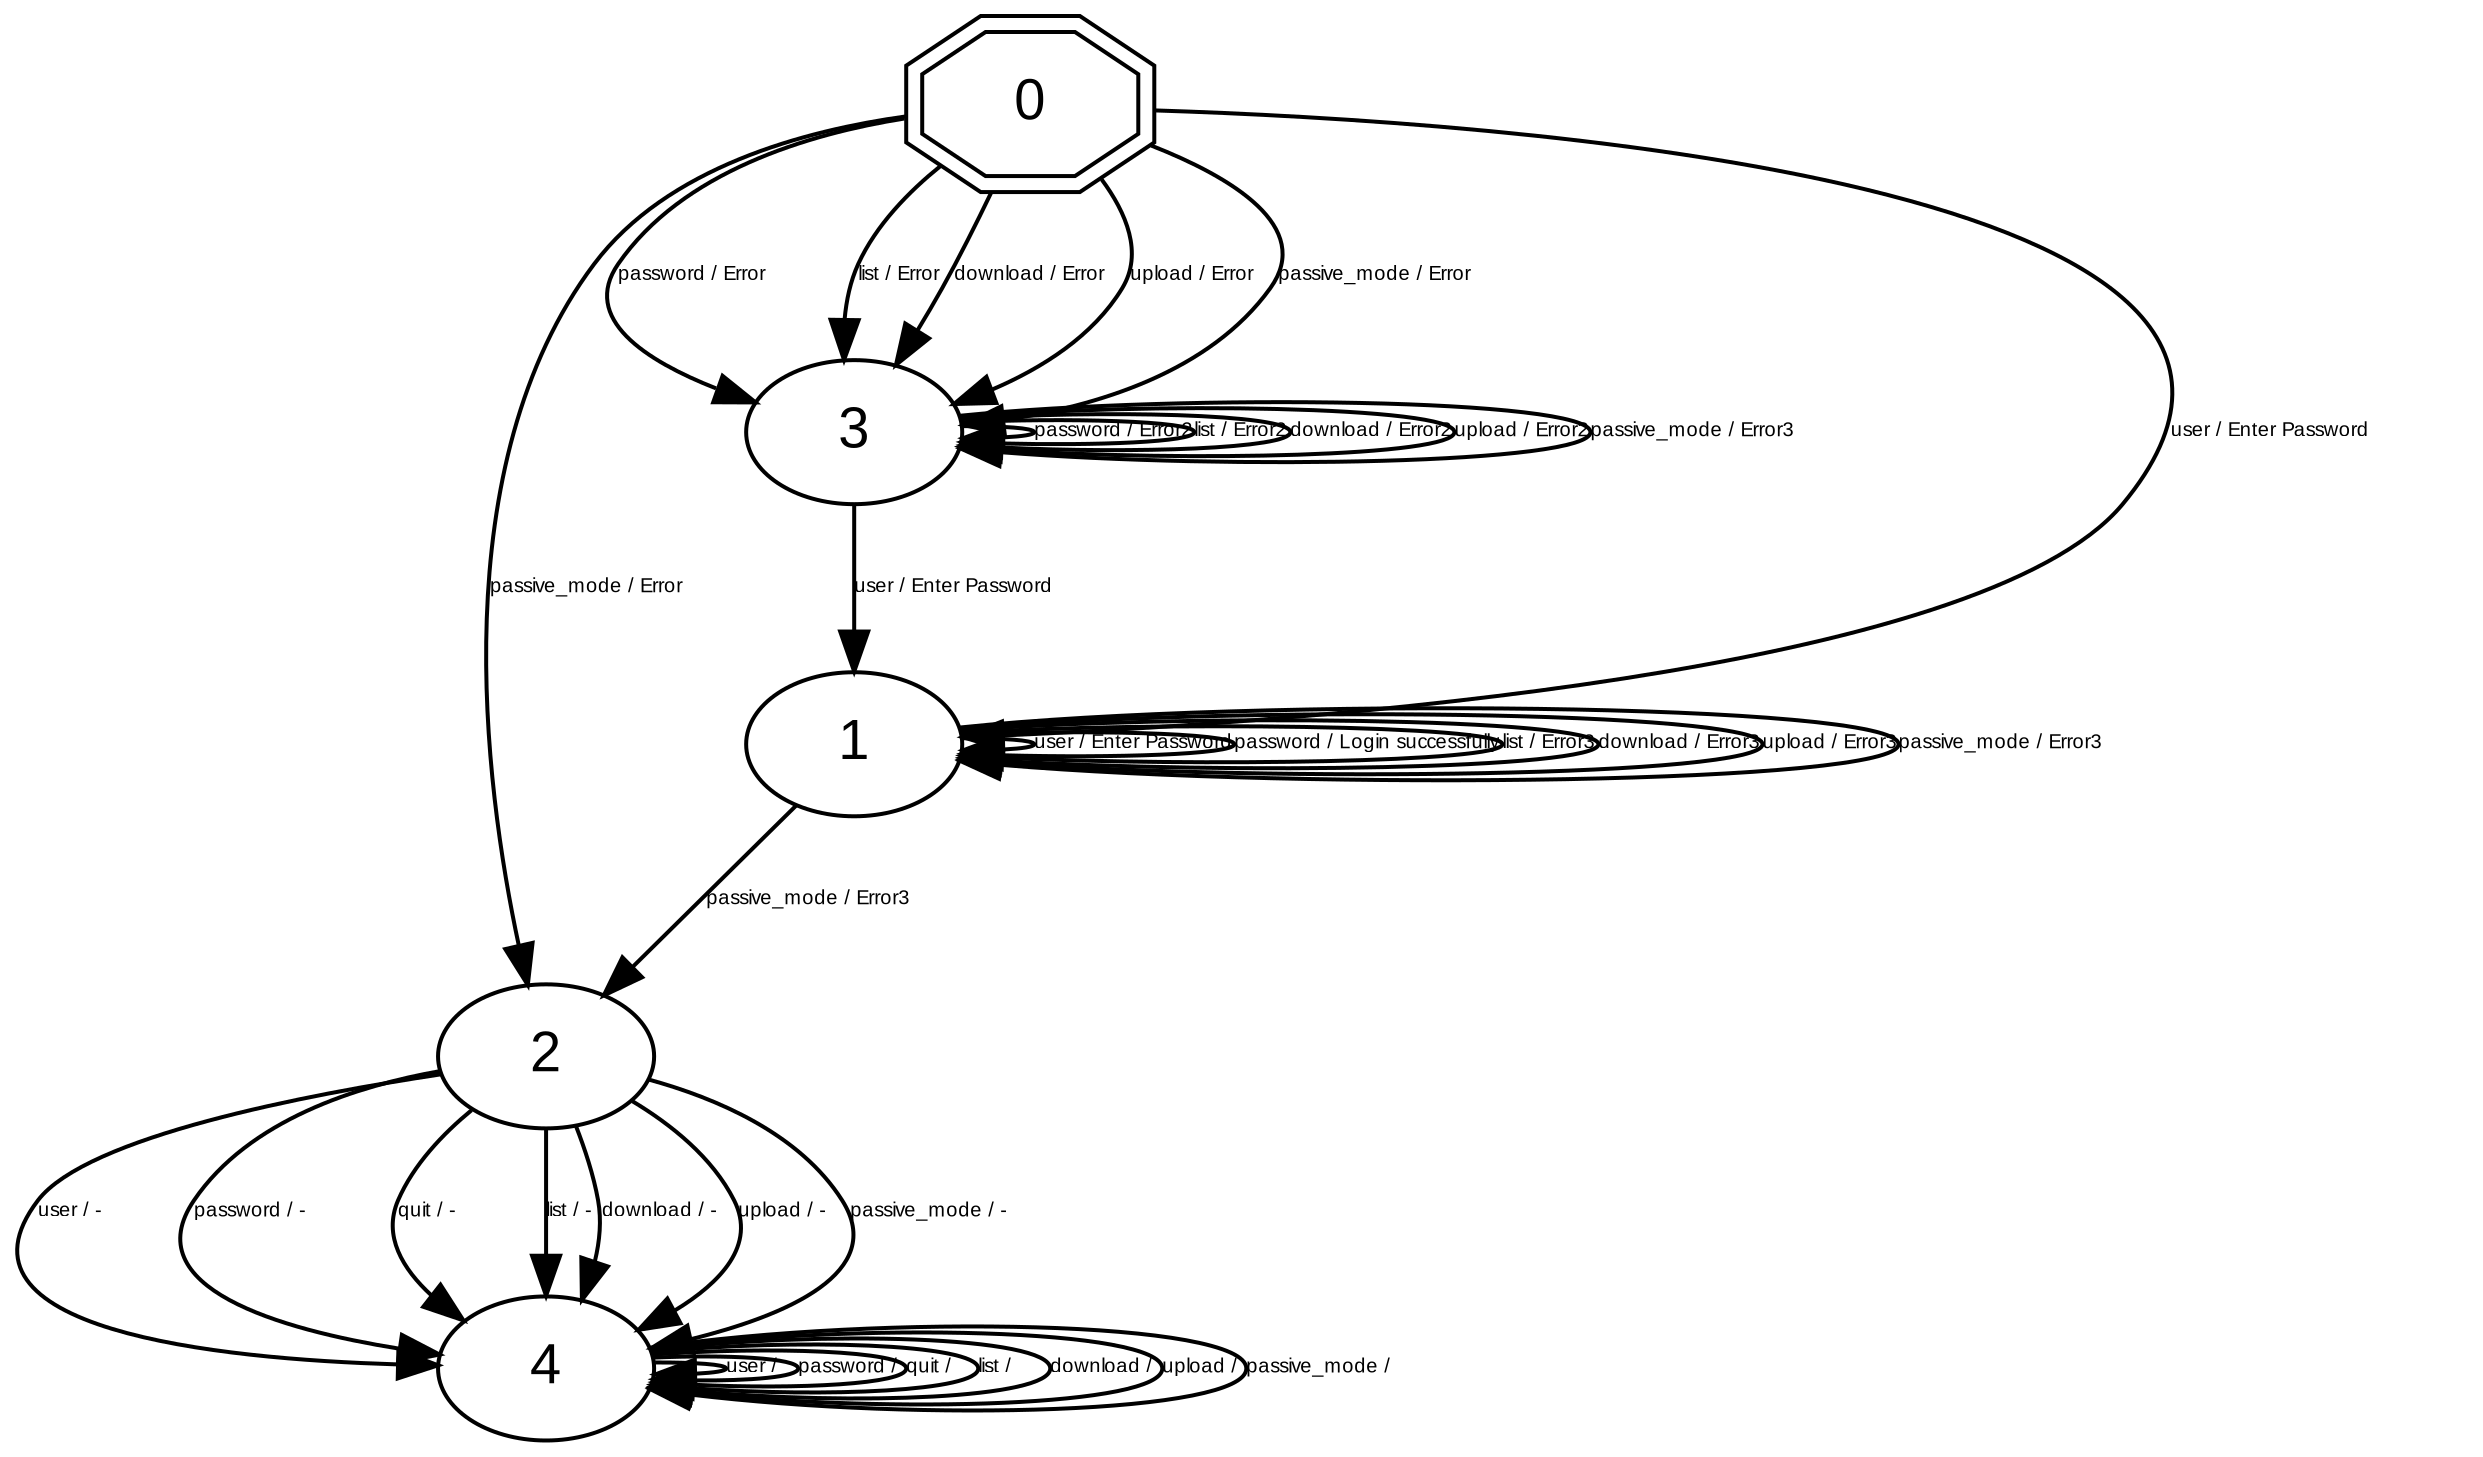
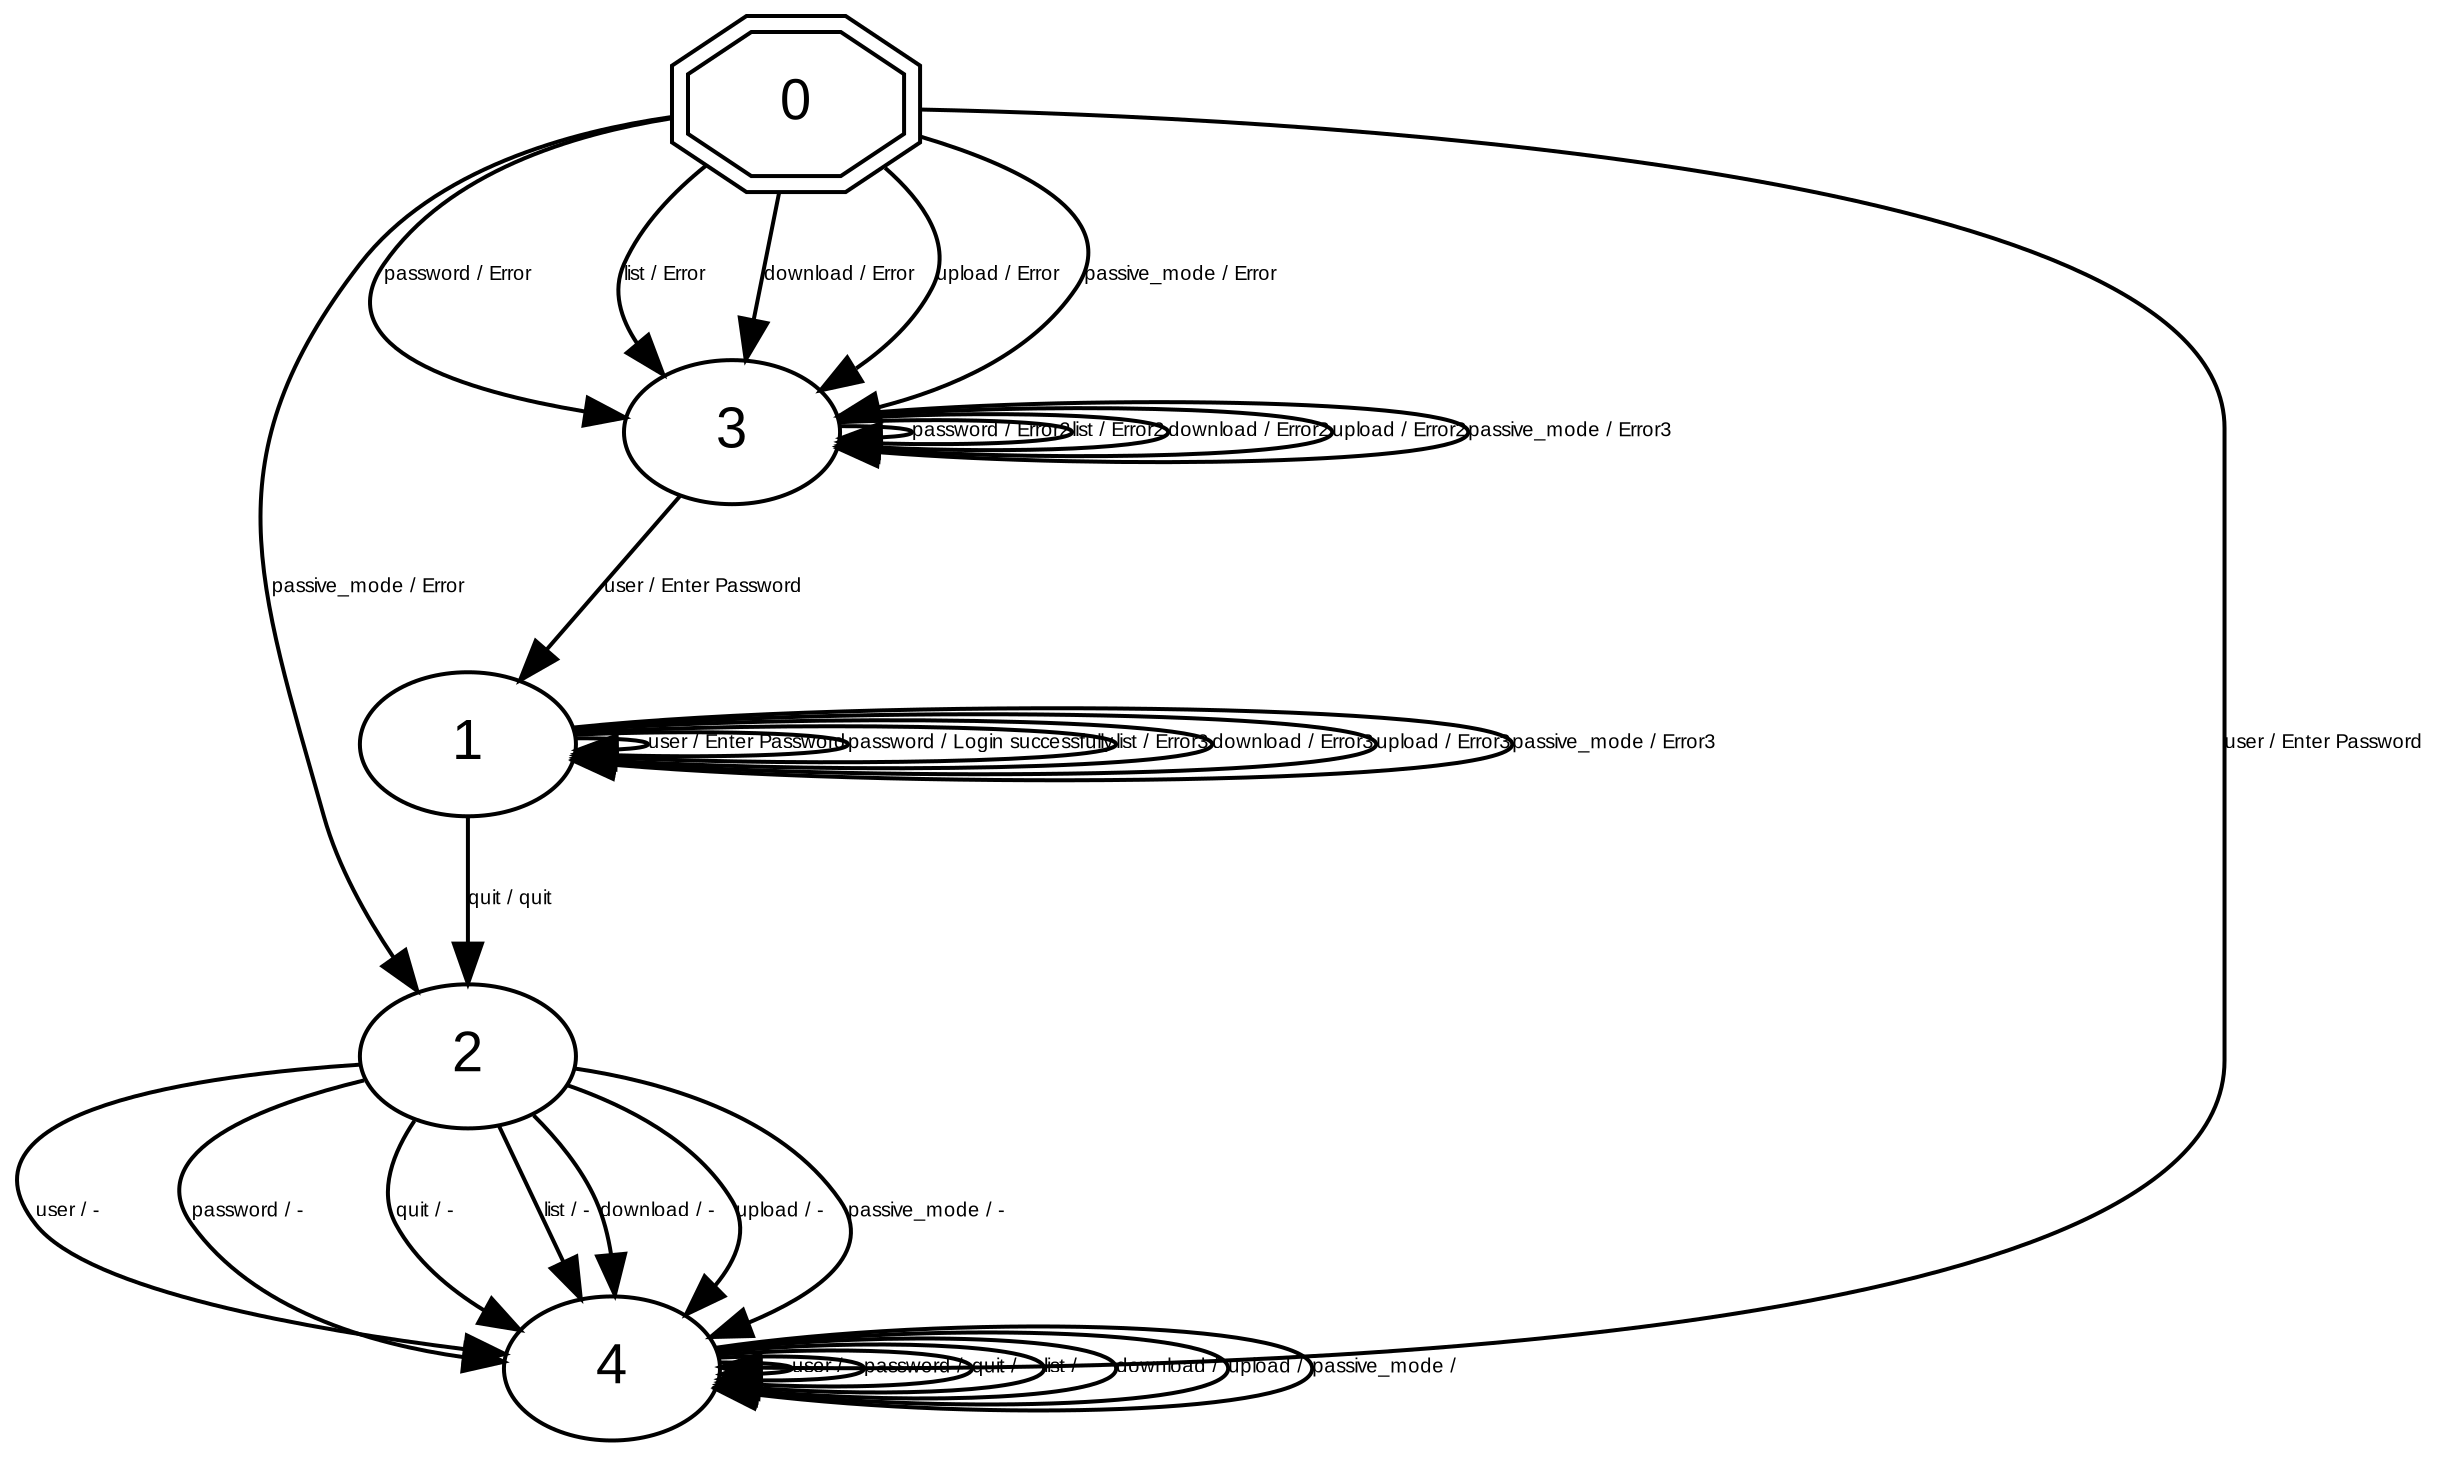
(2137, 473) -> (2225, 825)
(810, 900) -> (512, 900)
